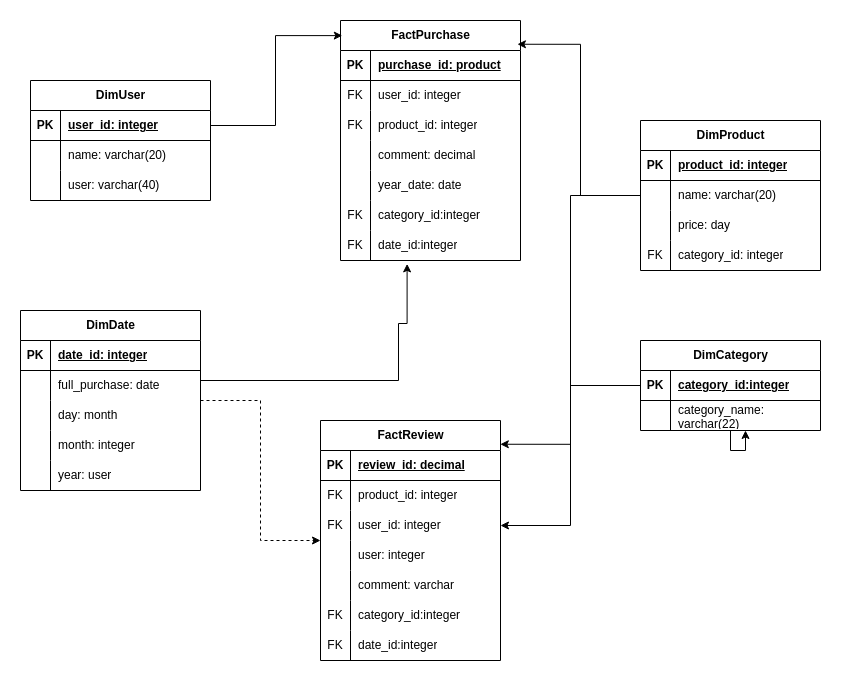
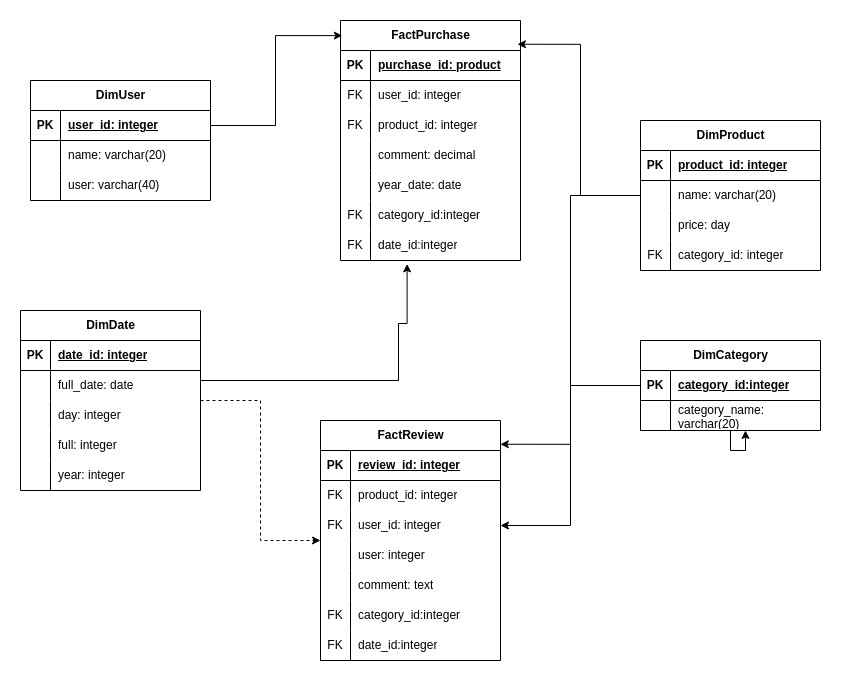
(116, 386) -> (103, 386)
(89, 416) -> (94, 416)
(750, 416) -> (750, 416)
(101, 446) -> (94, 446)
(410, 466) -> (411, 466)
(89, 476) -> (98, 476)
(409, 586) -> (399, 586)
